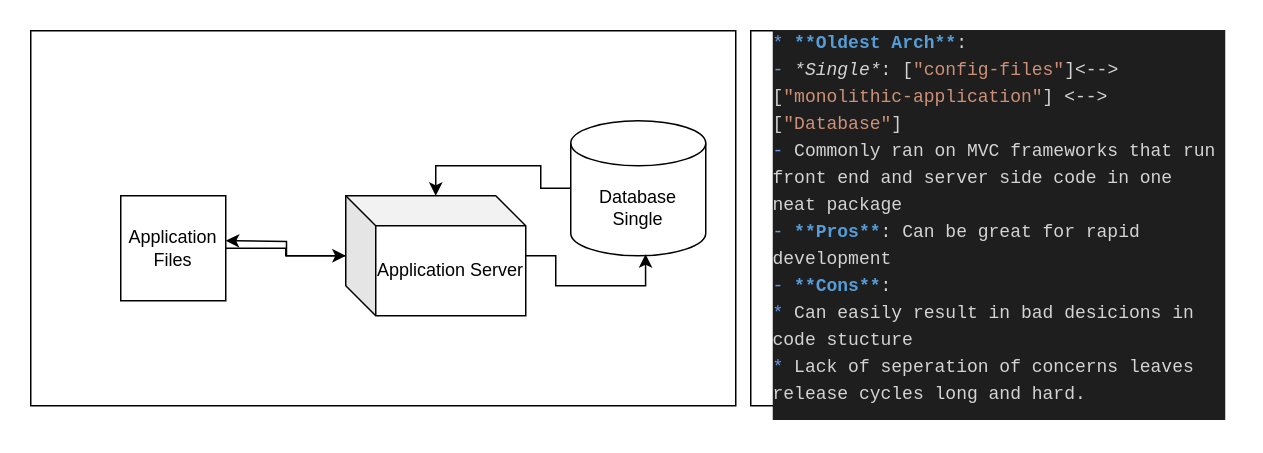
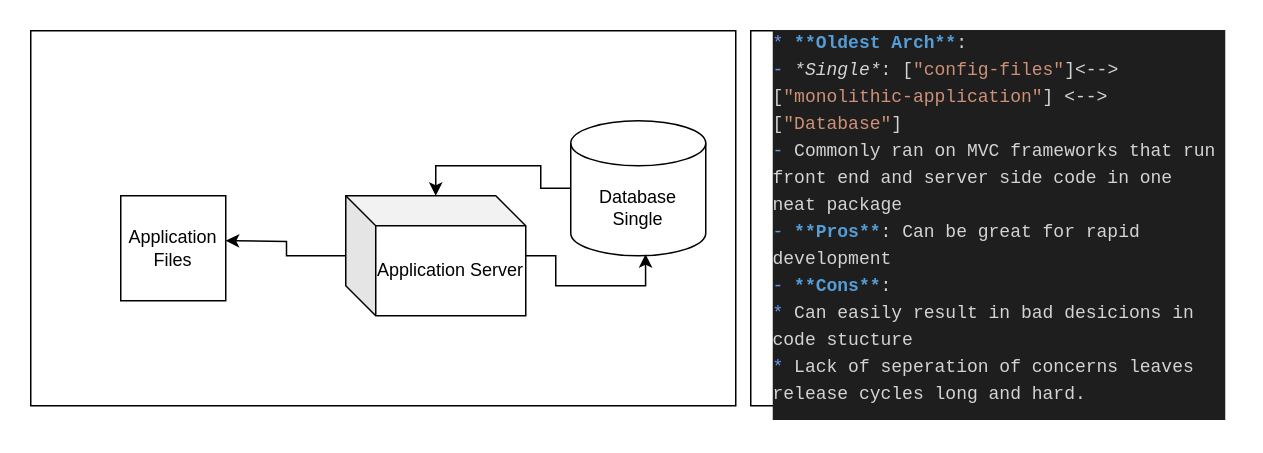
(254, 248) -> none
